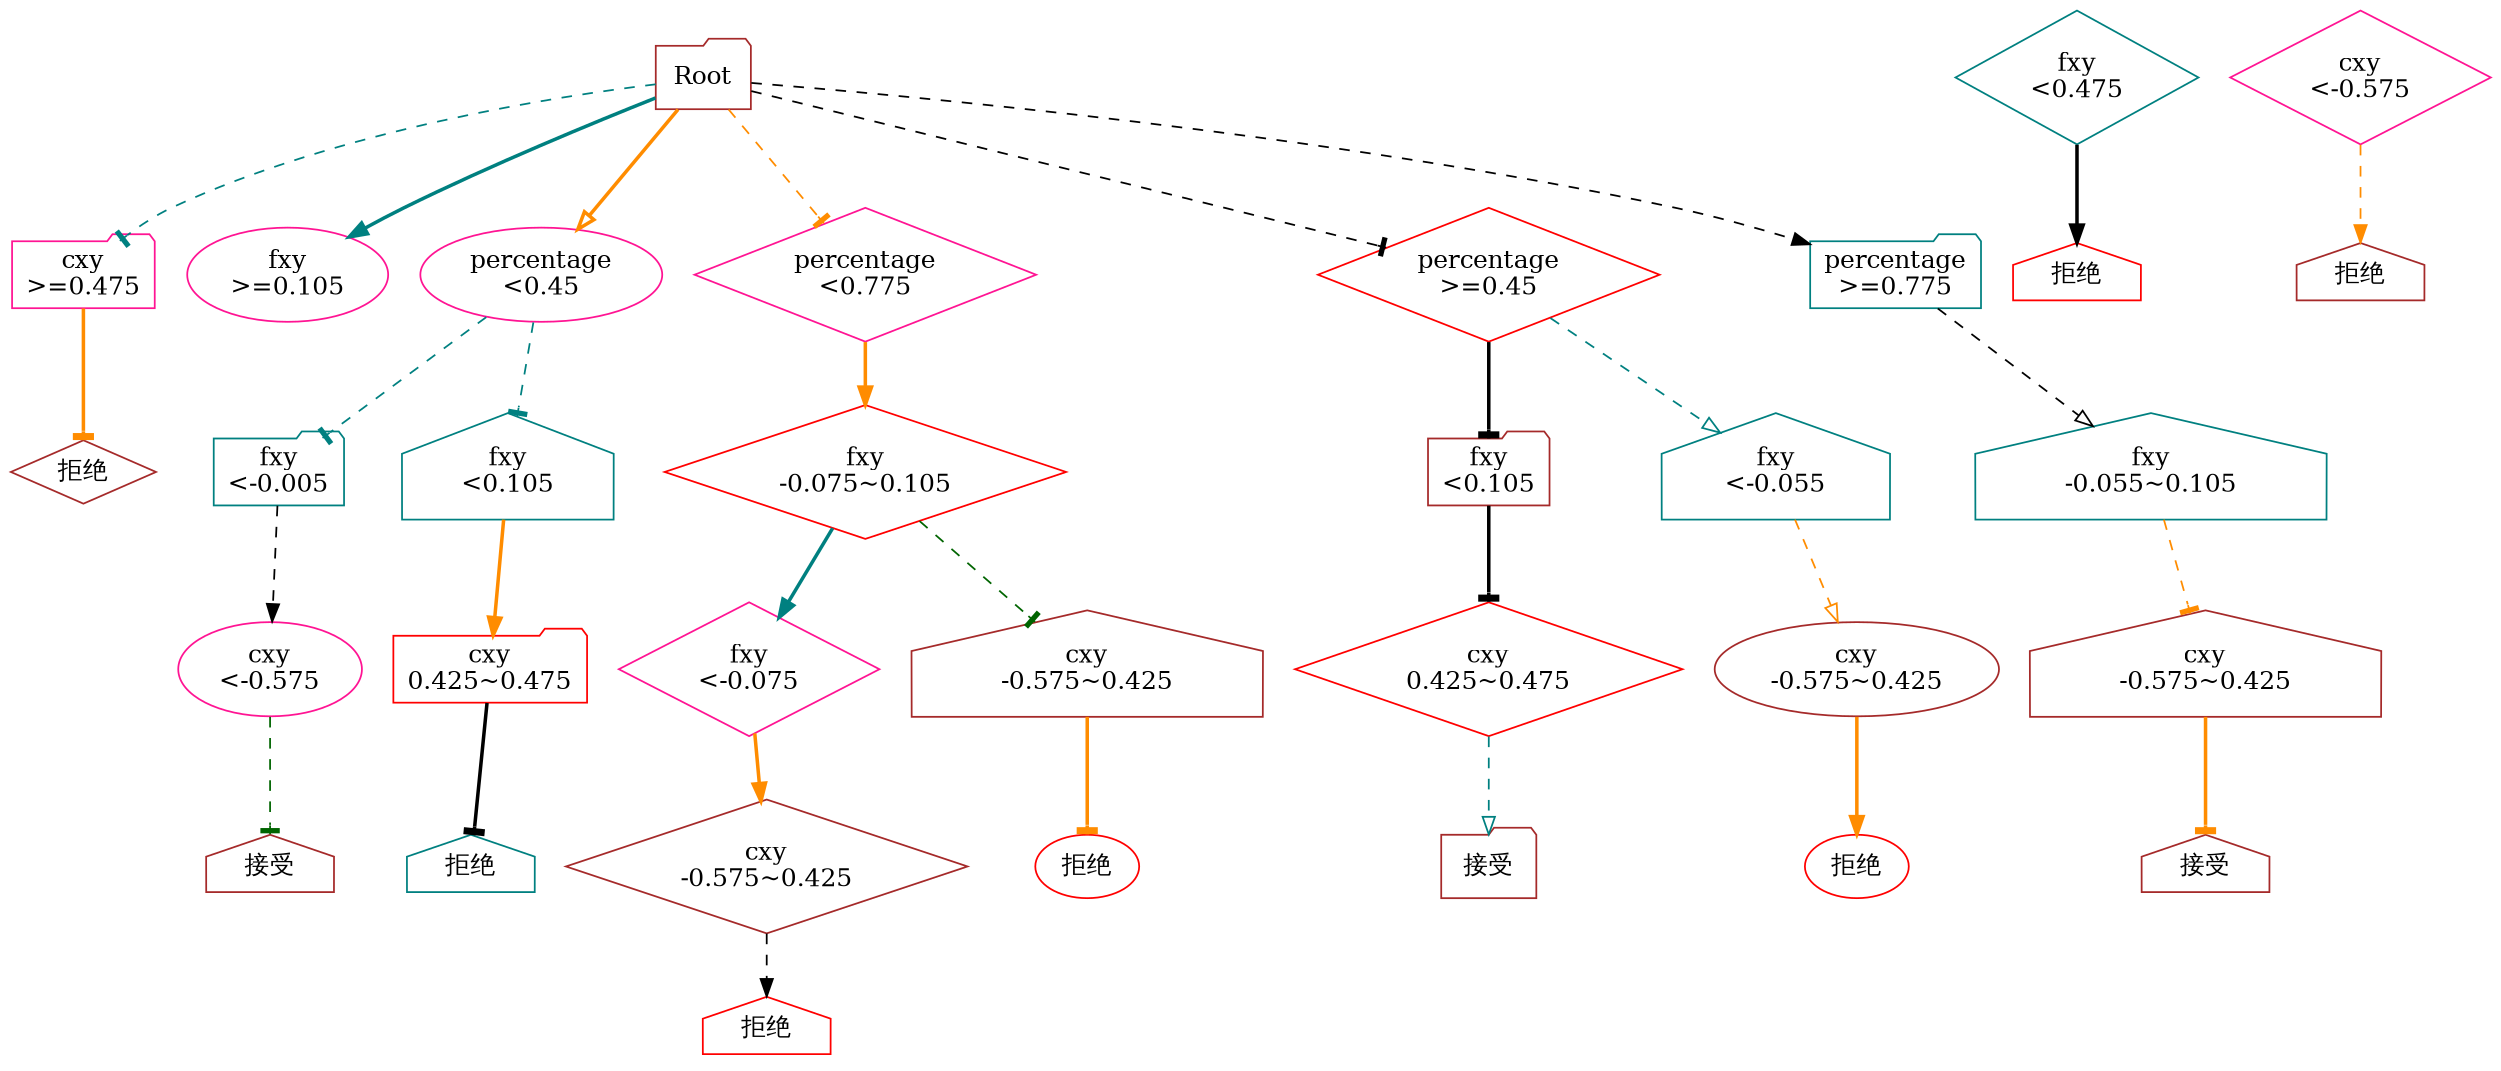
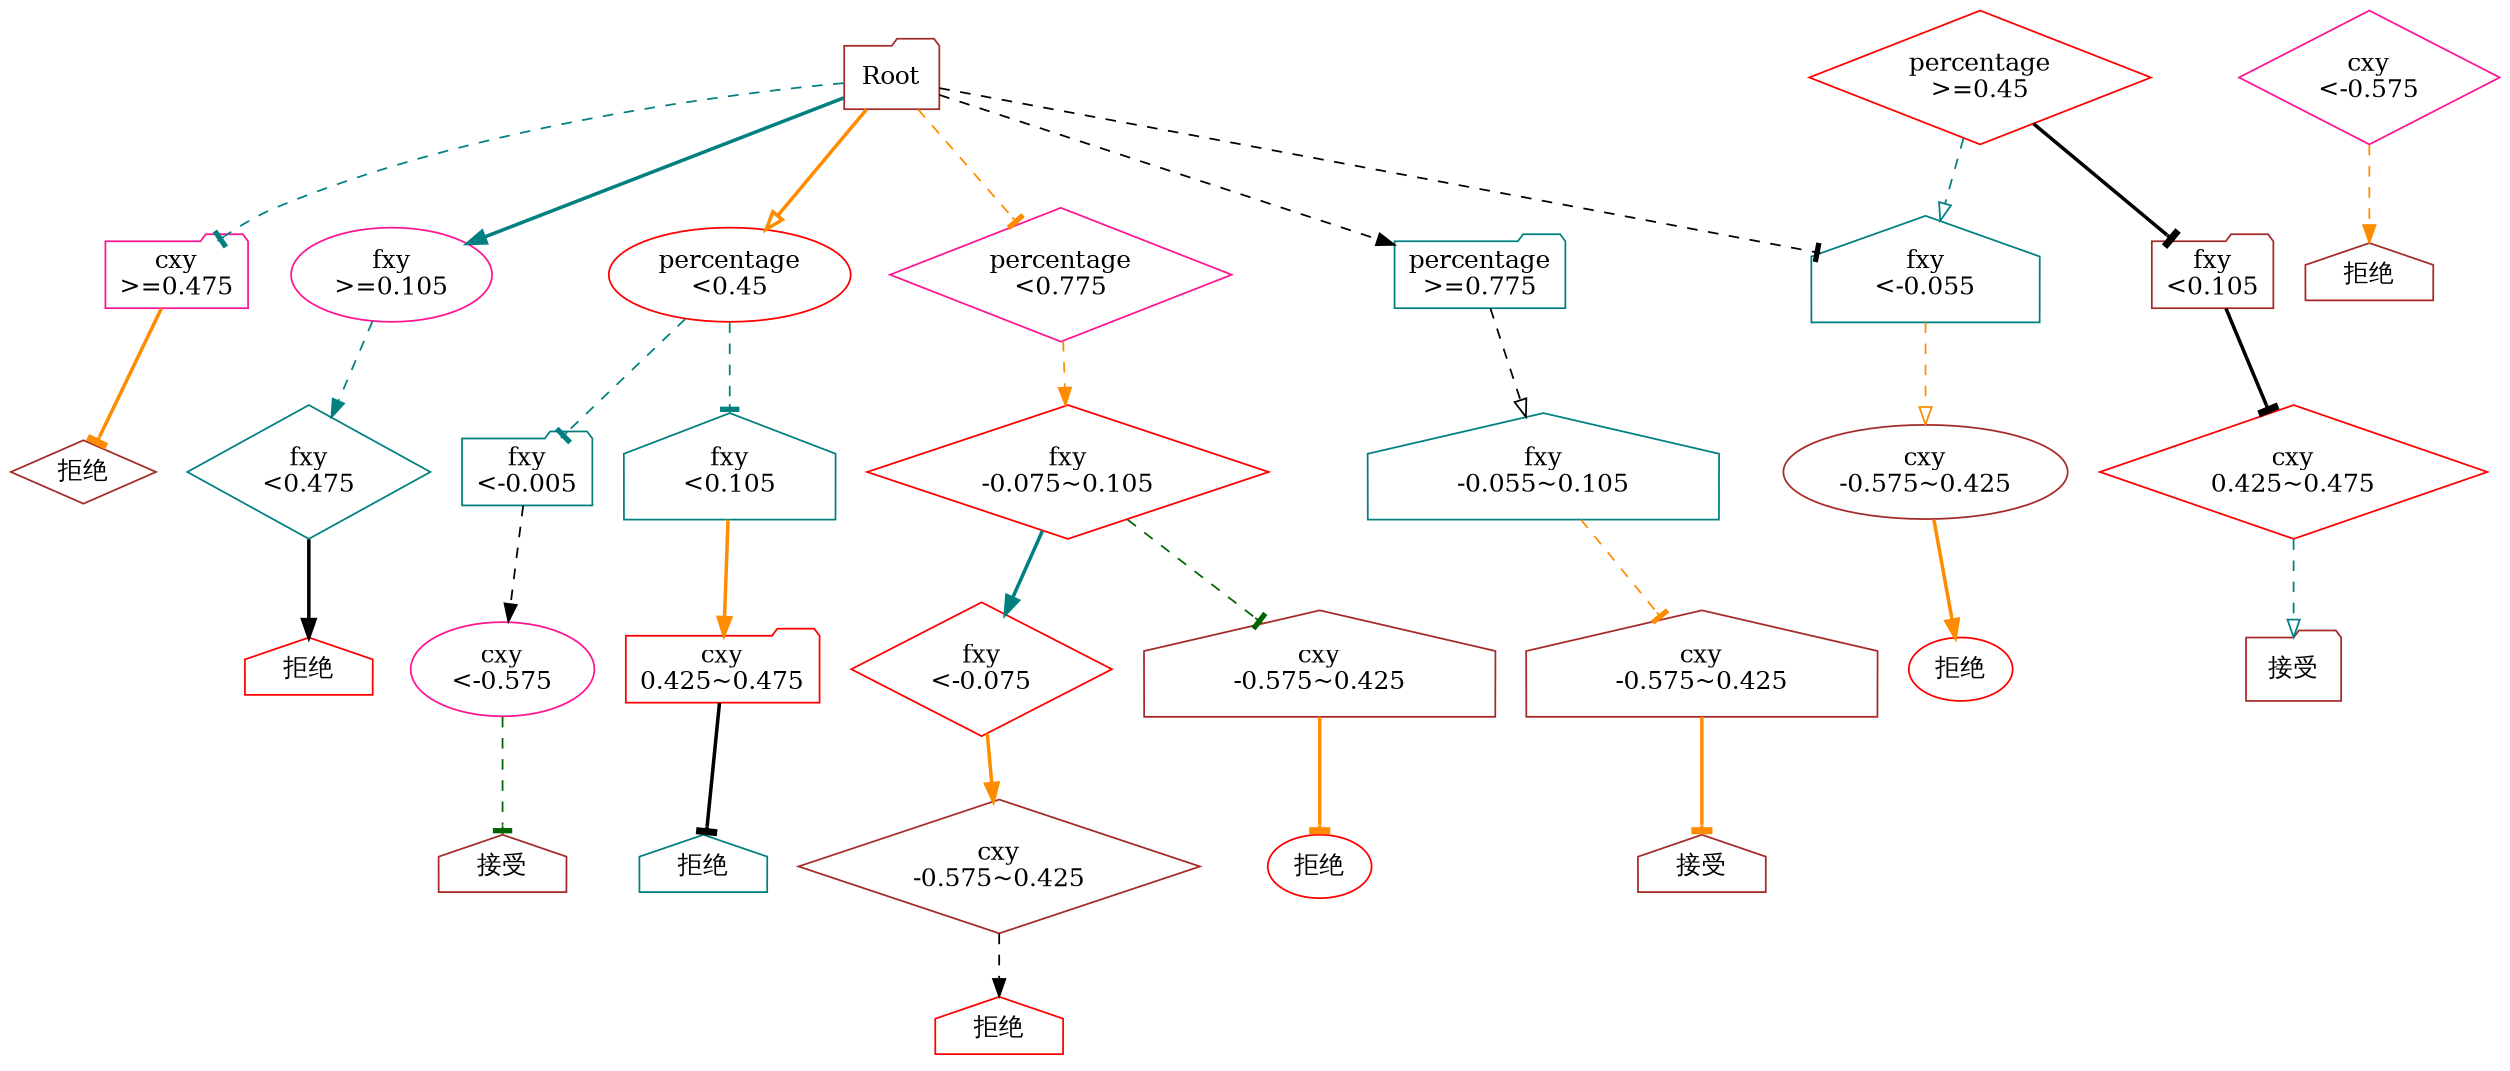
(1064, 168) -> (1376, 169)
(541, 275) -> (730, 275)
none -> (356, 361)
(865, 364) -> (1064, 364)
(749, 669) -> (982, 669)
